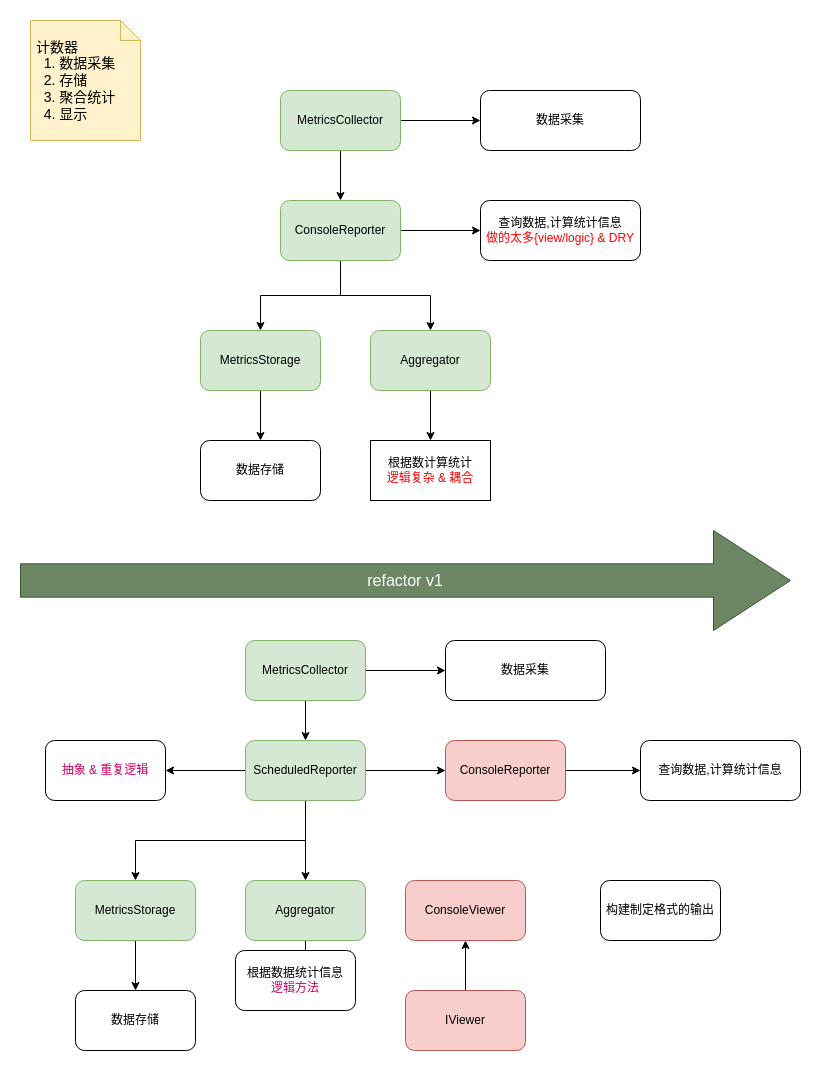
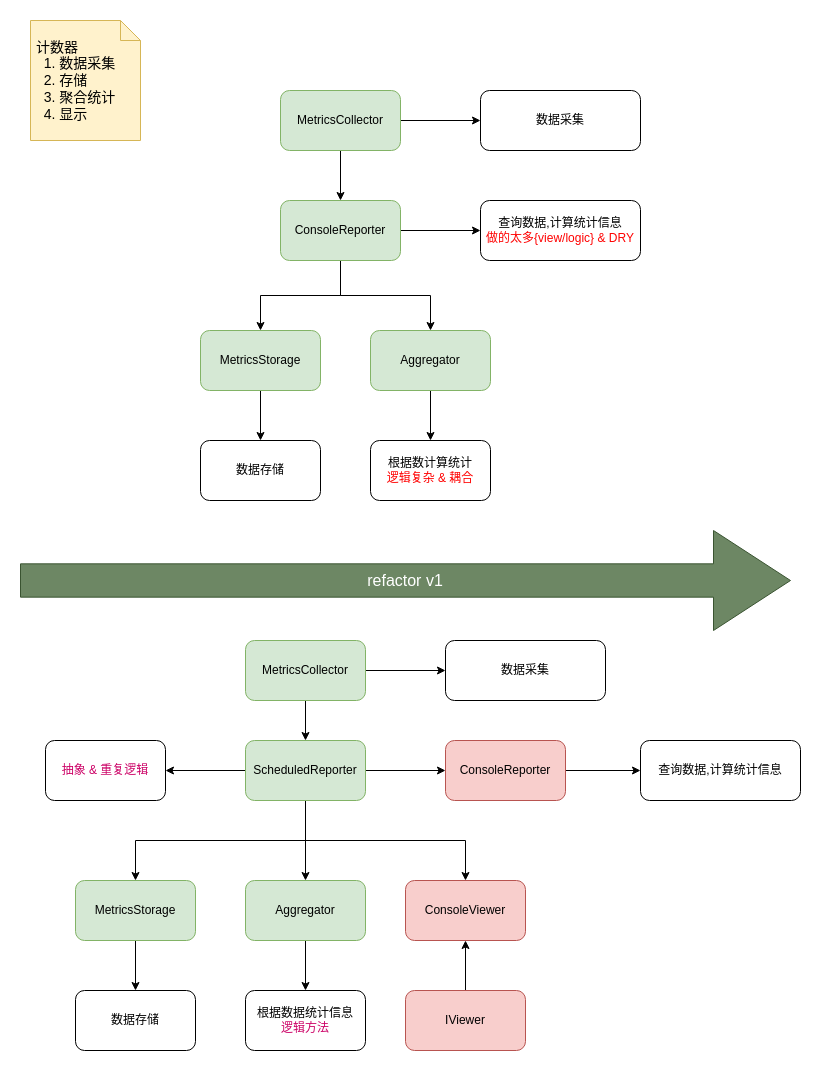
(431, 471) -> (431, 471)
none -> (403, 841)
(661, 911) -> none
(296, 981) -> (306, 1021)
